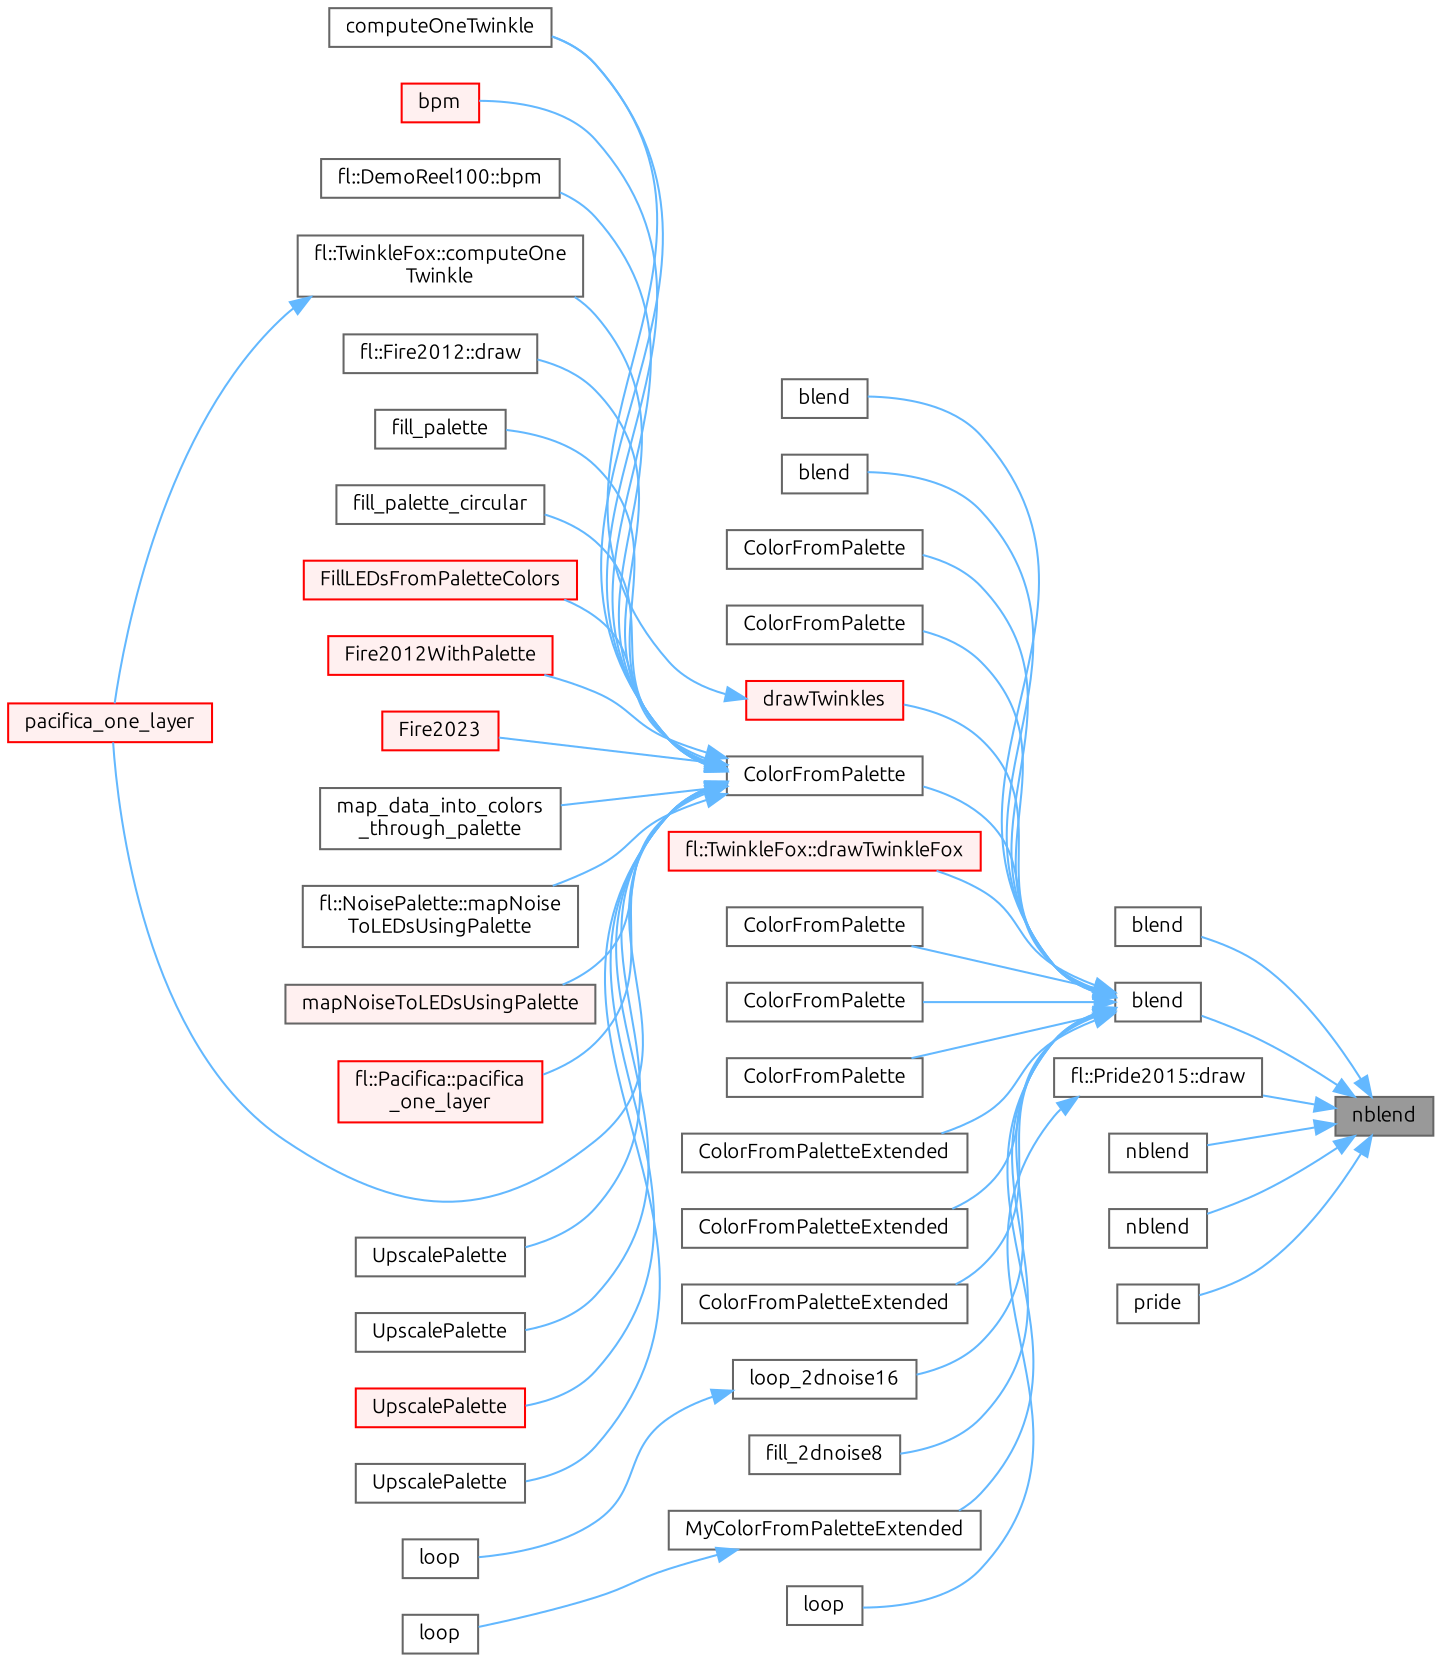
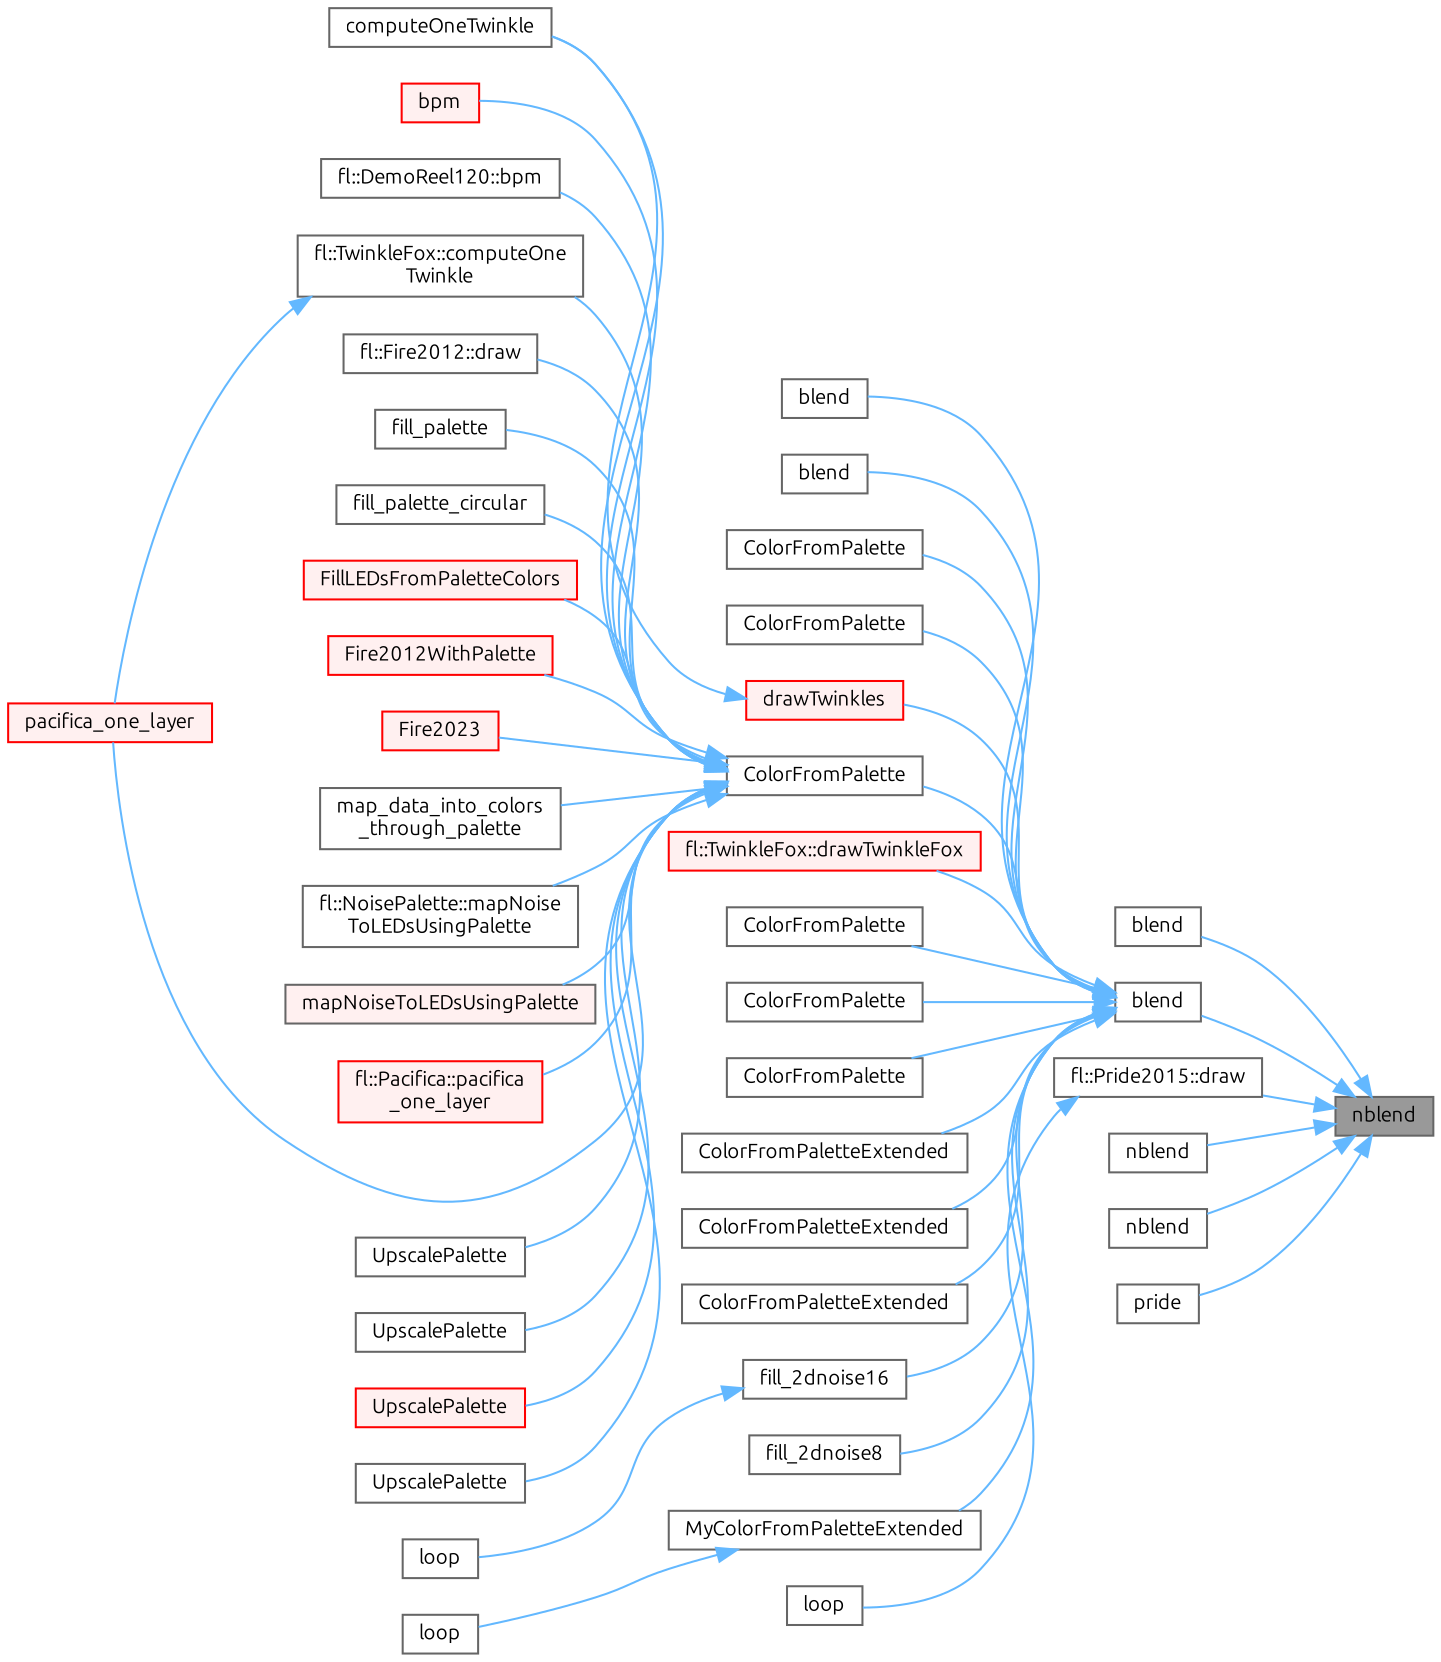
(440, 178) -> (440, 178)
(825, 1379) -> (825, 1379)
